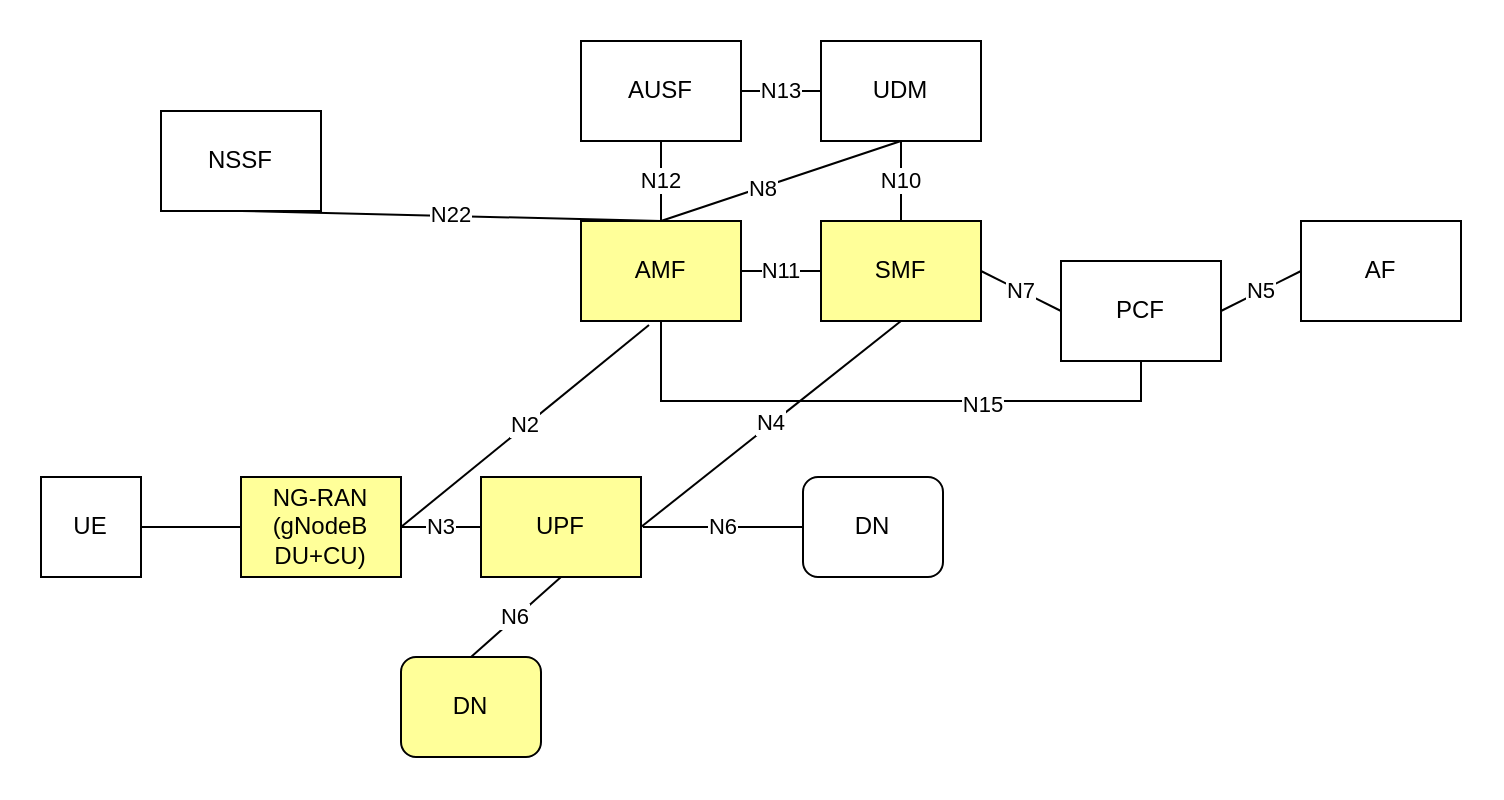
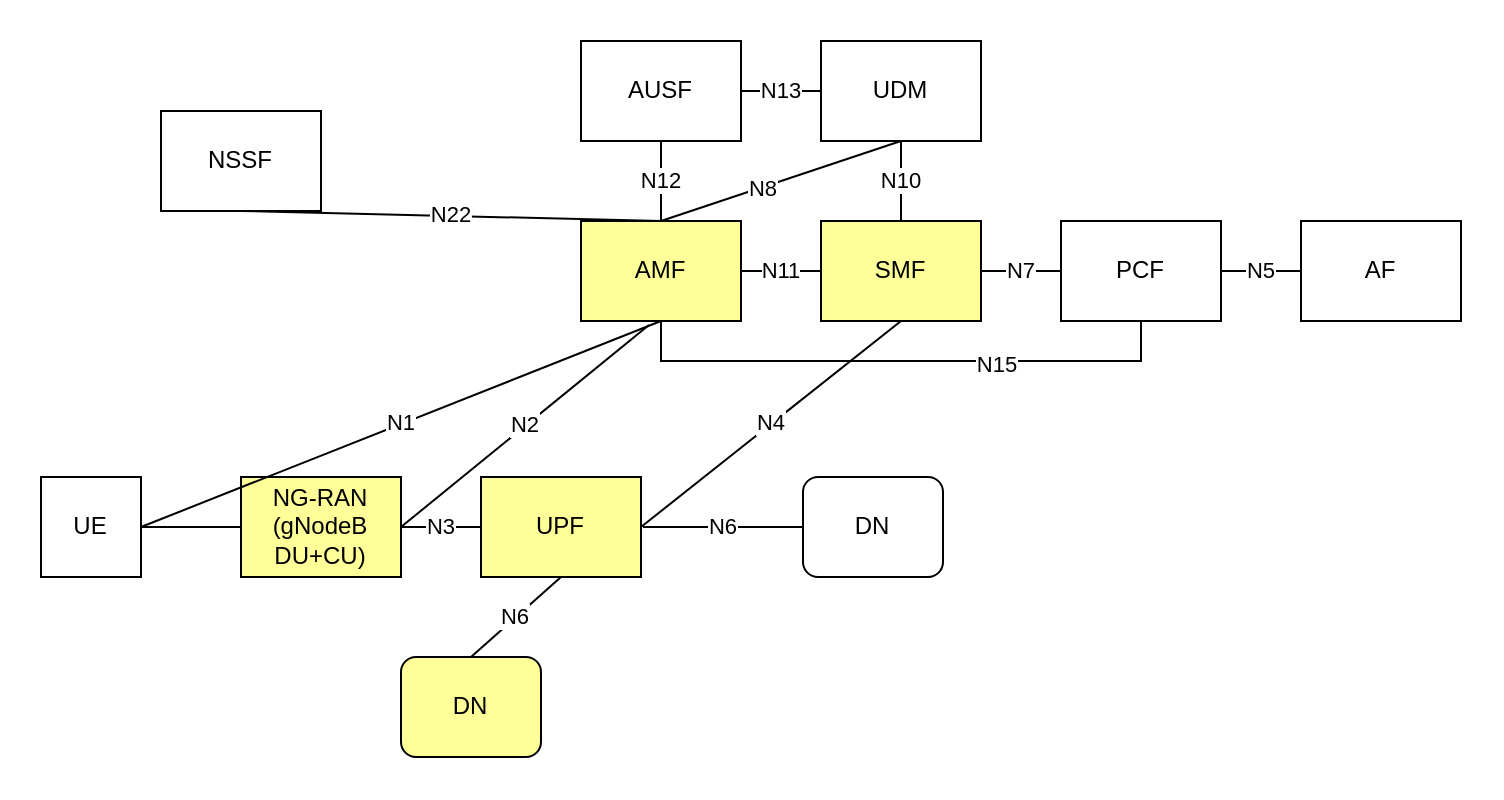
(1141, 311) -> (1141, 271)
none -> (391, 428)
